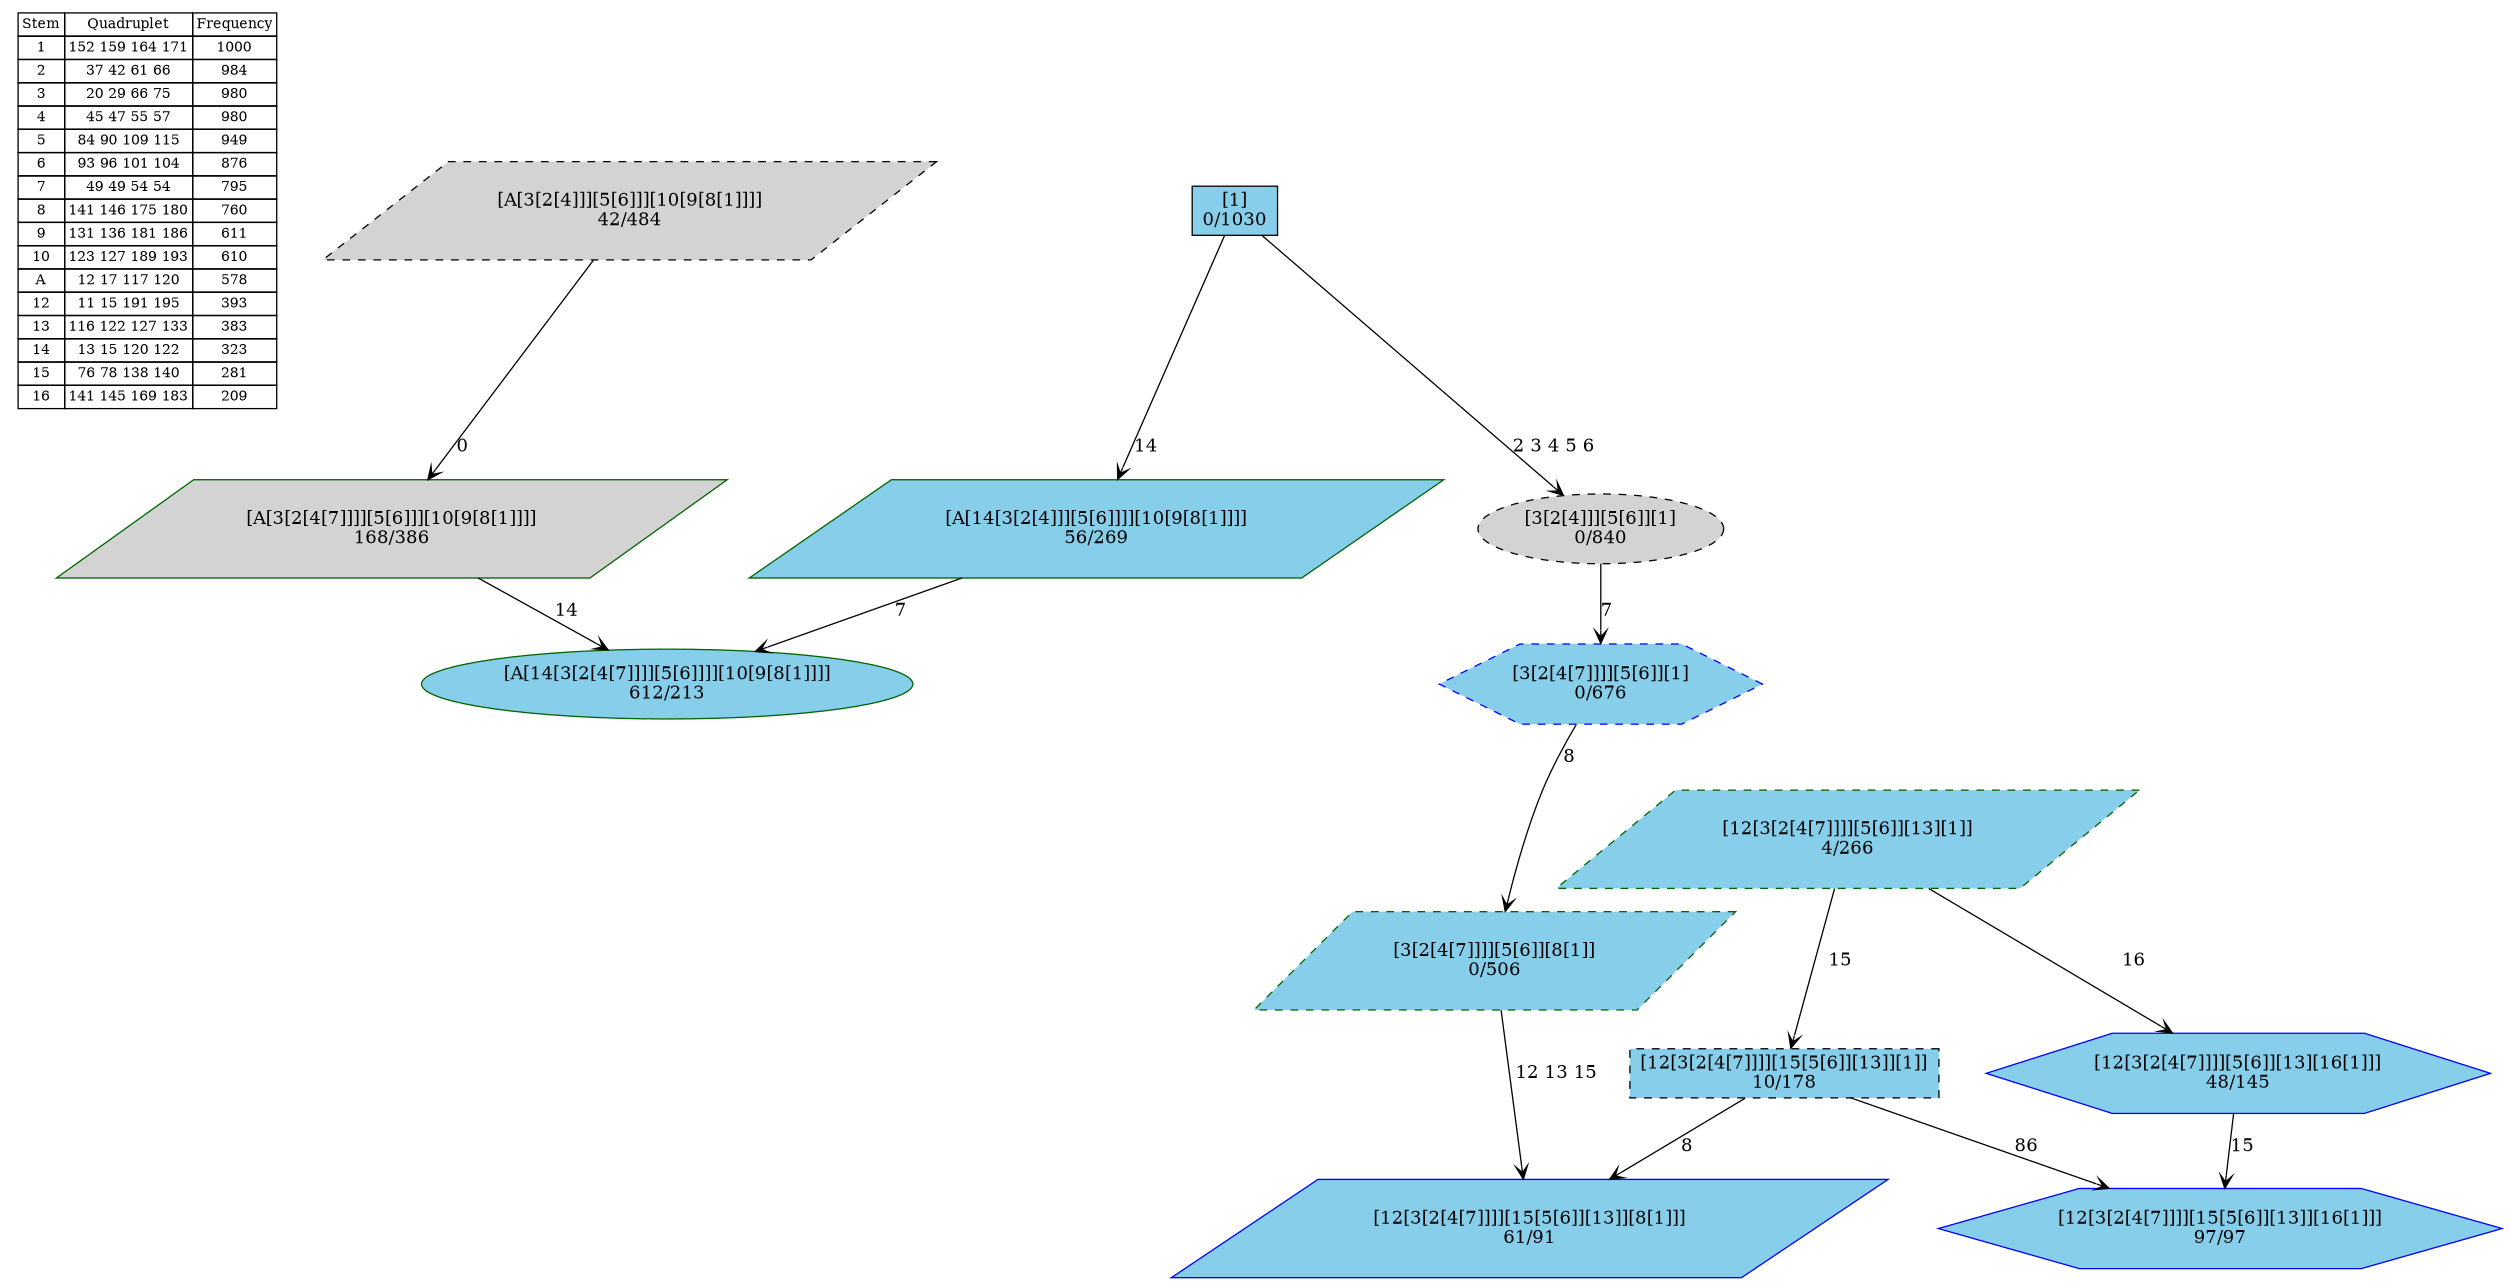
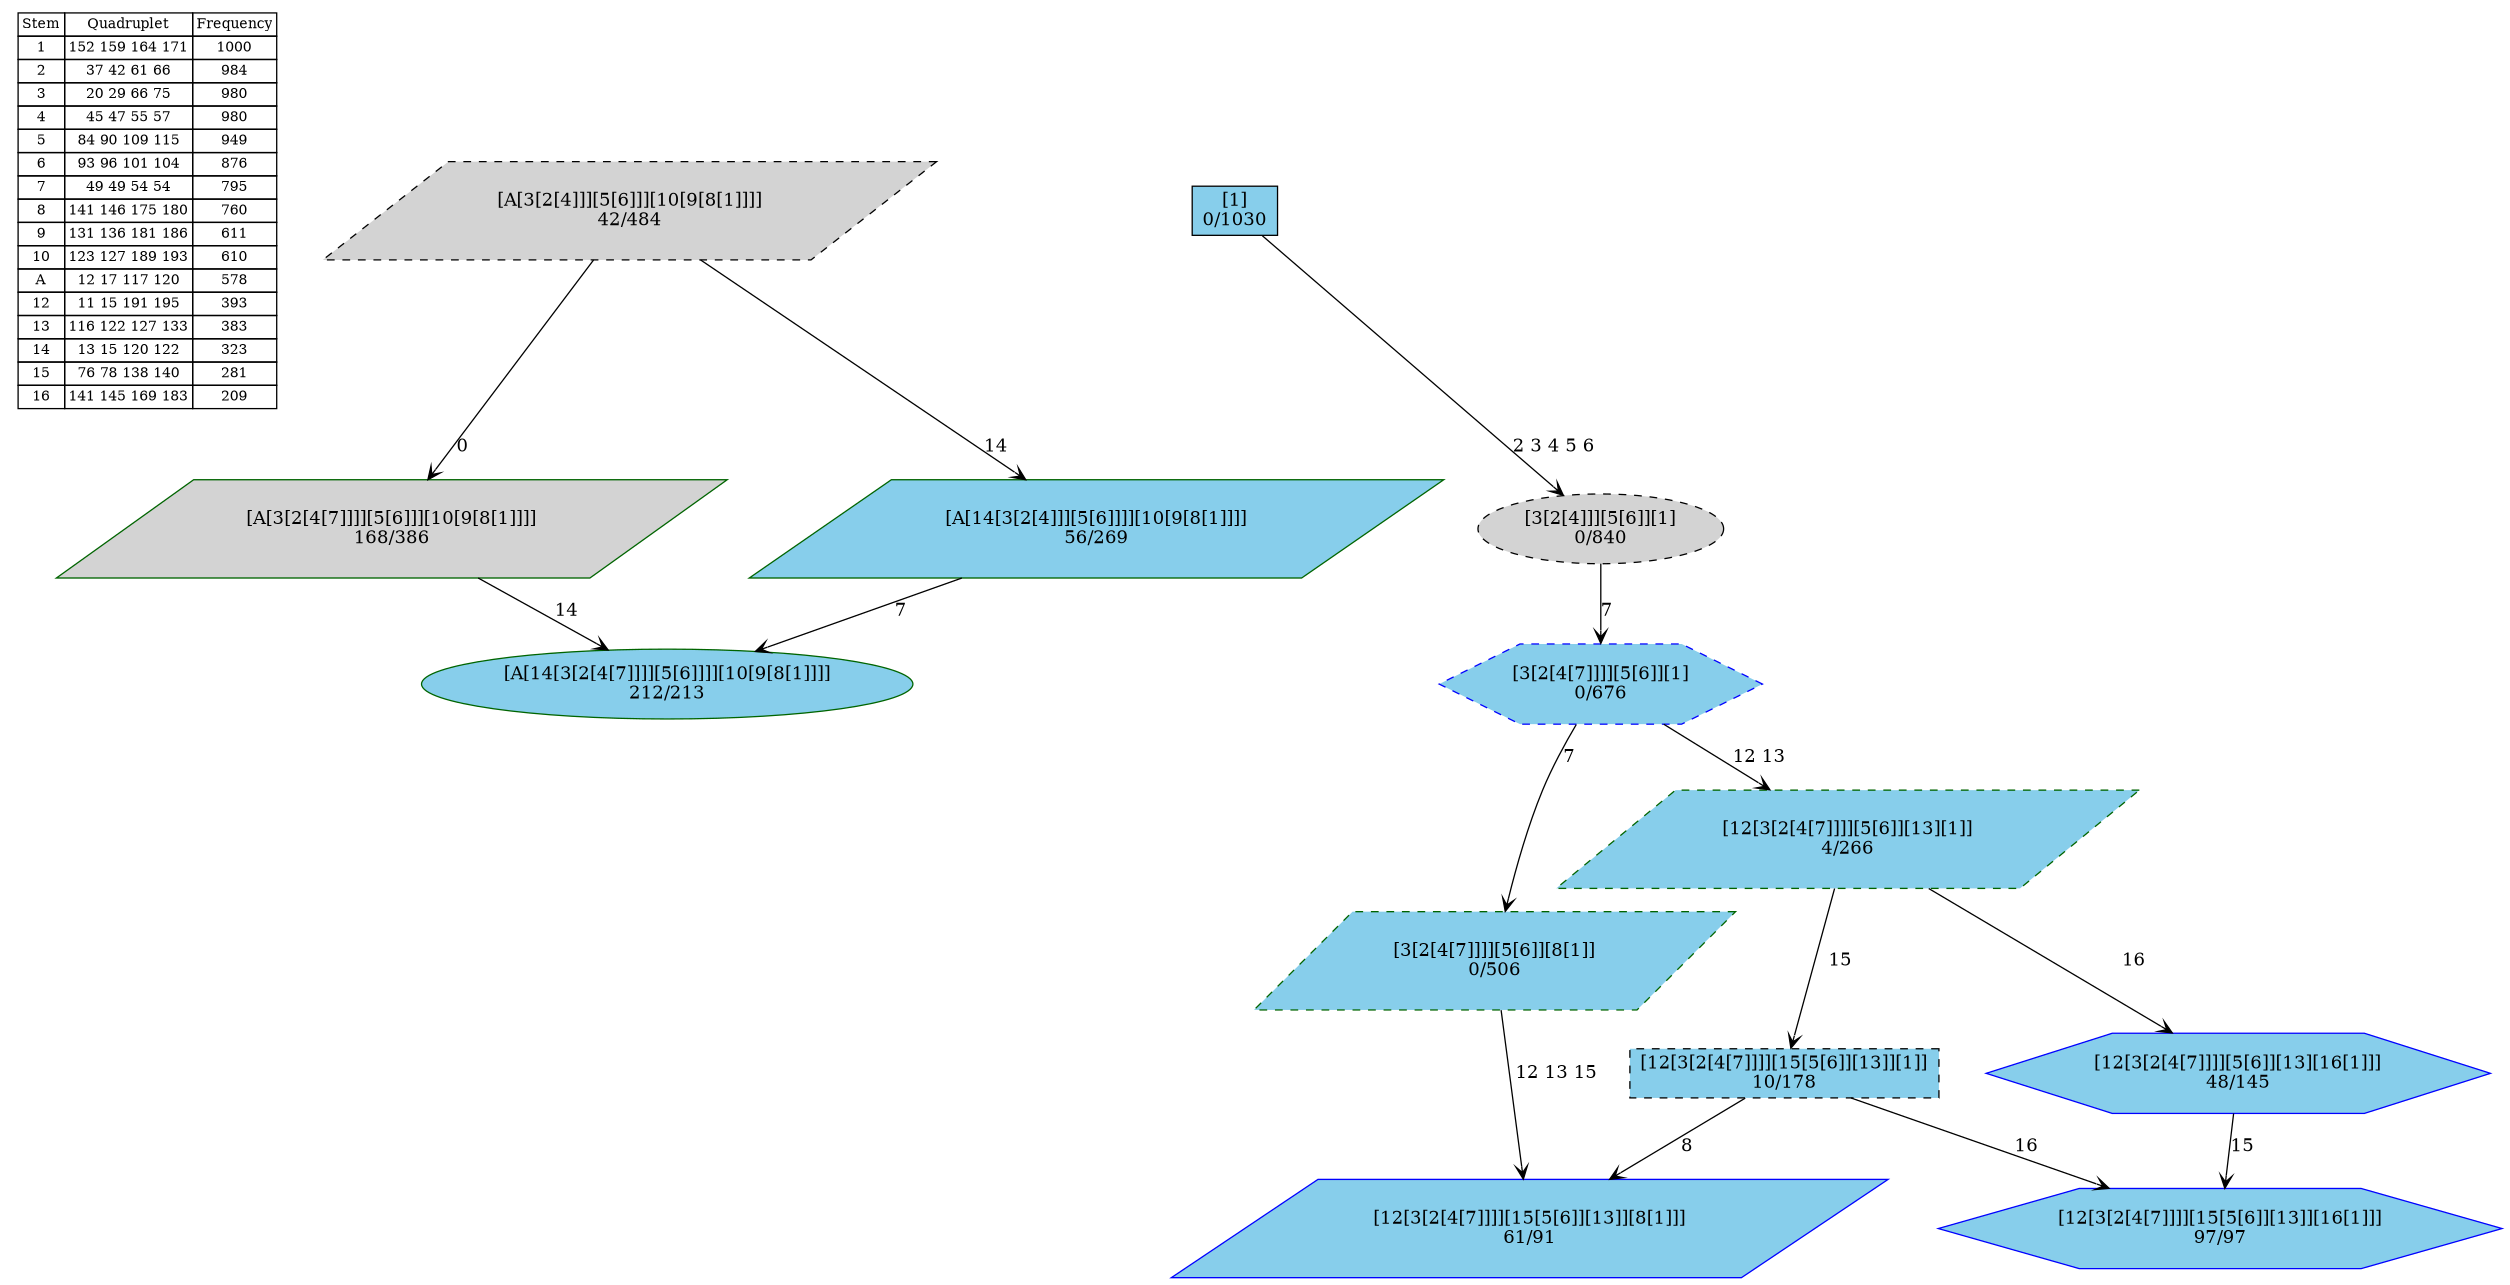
(1174, 351) -> (858, 366)
(667, 684) -> (667, 684)
none -> (1711, 754)
(1572, 757) -> (1572, 757)
(2029, 1146) -> (2029, 1146)
